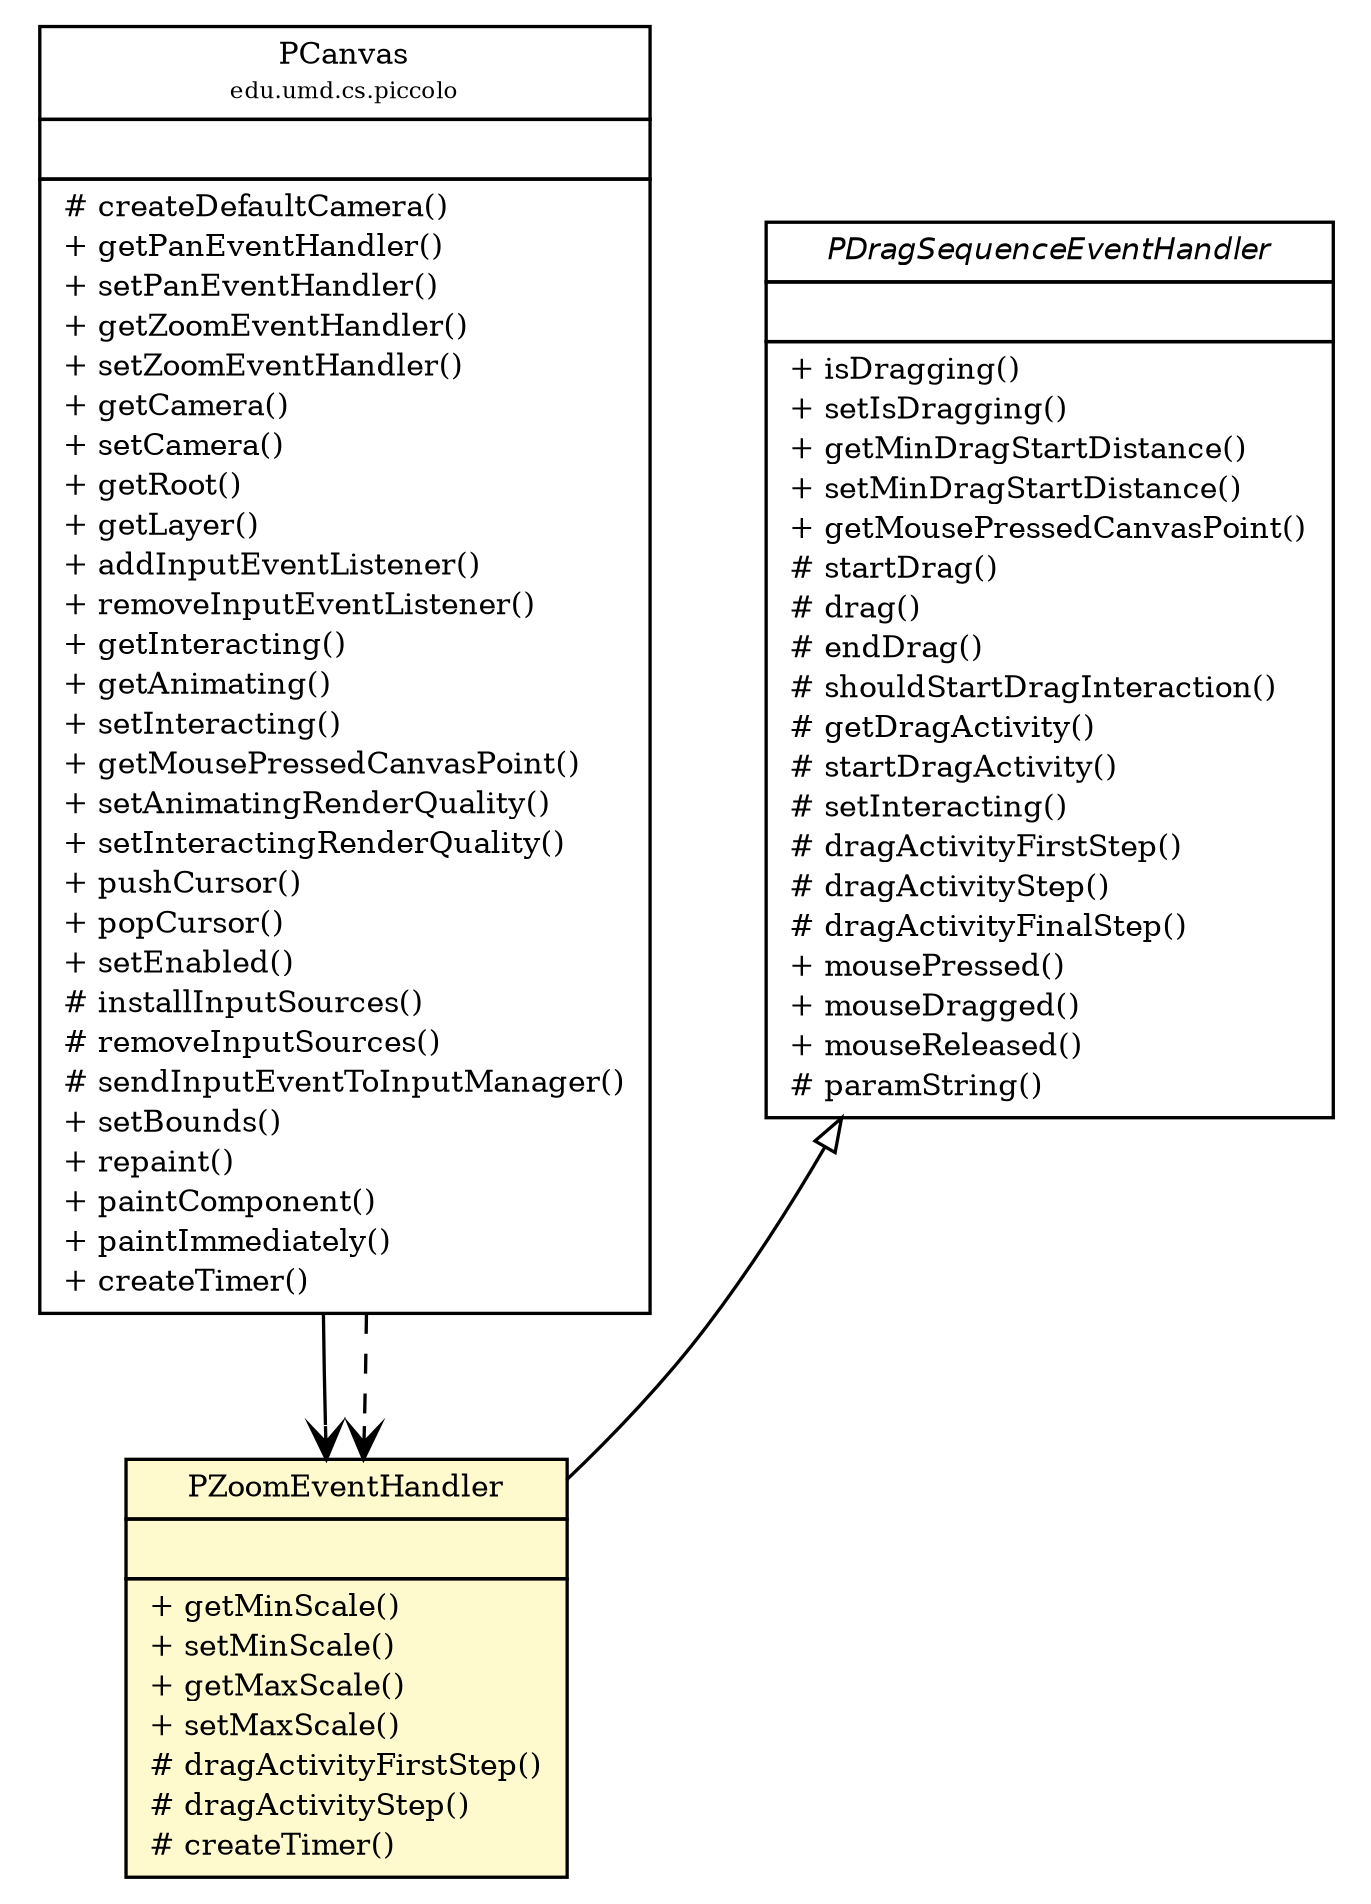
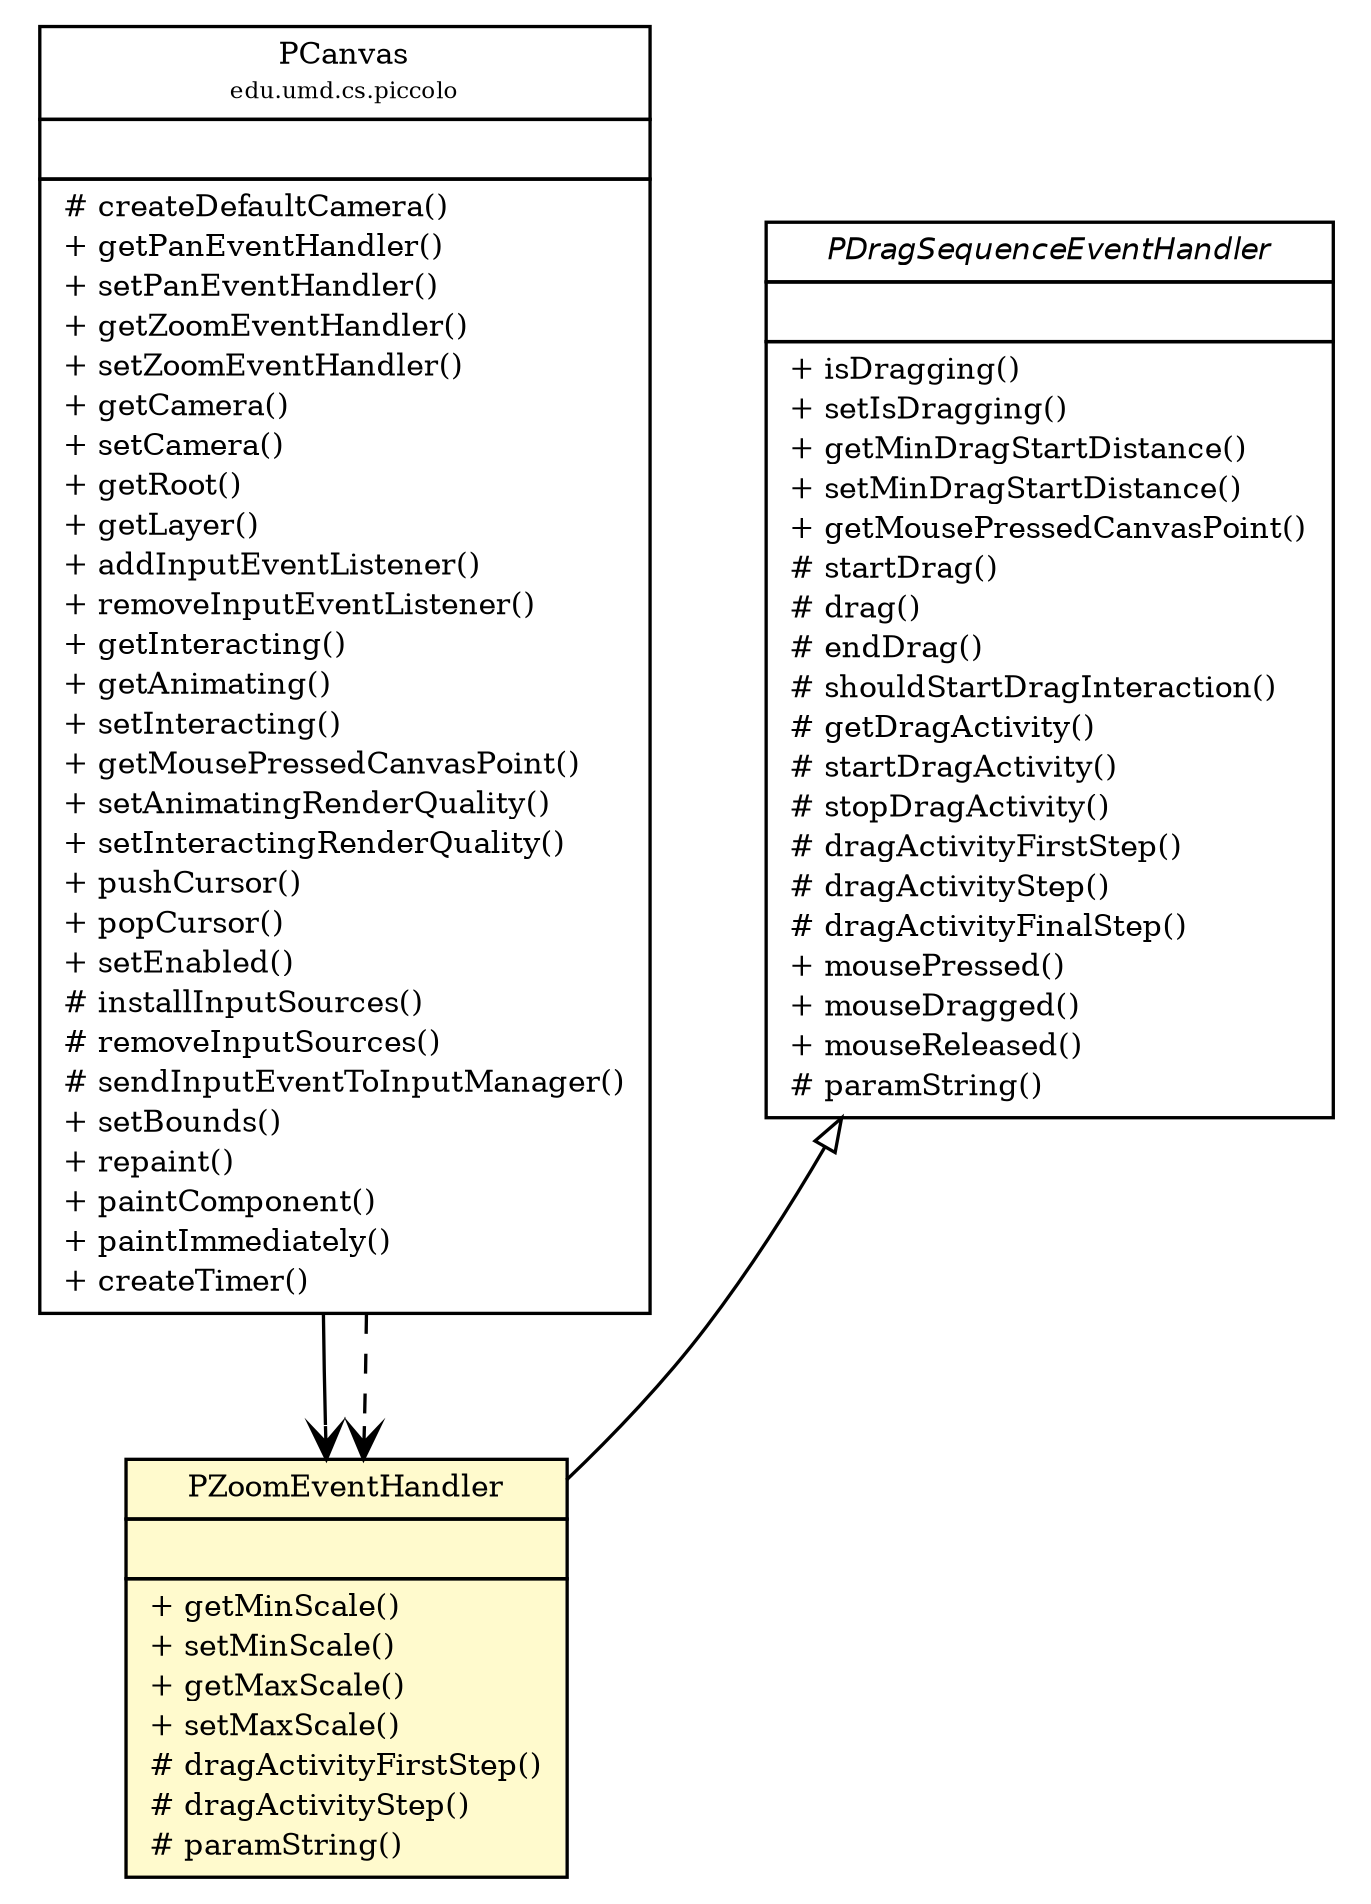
(930, 808) -> (950, 808)
(274, 1846) -> (277, 1846)
